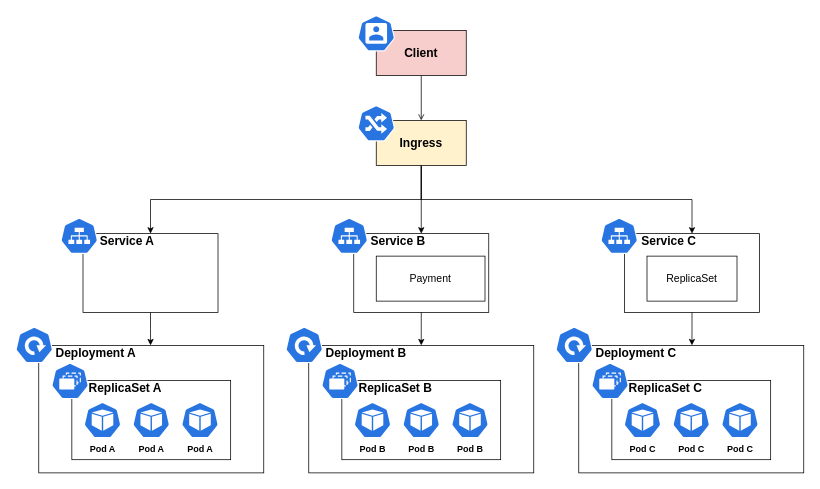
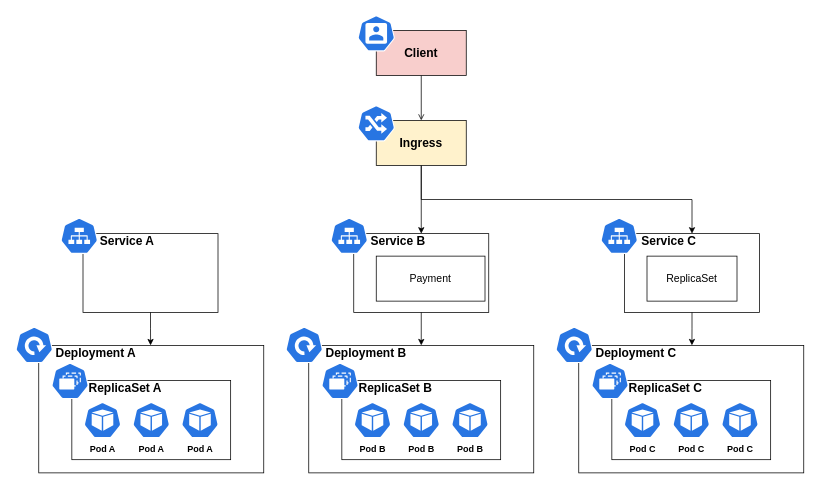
(271, 200) -> none
